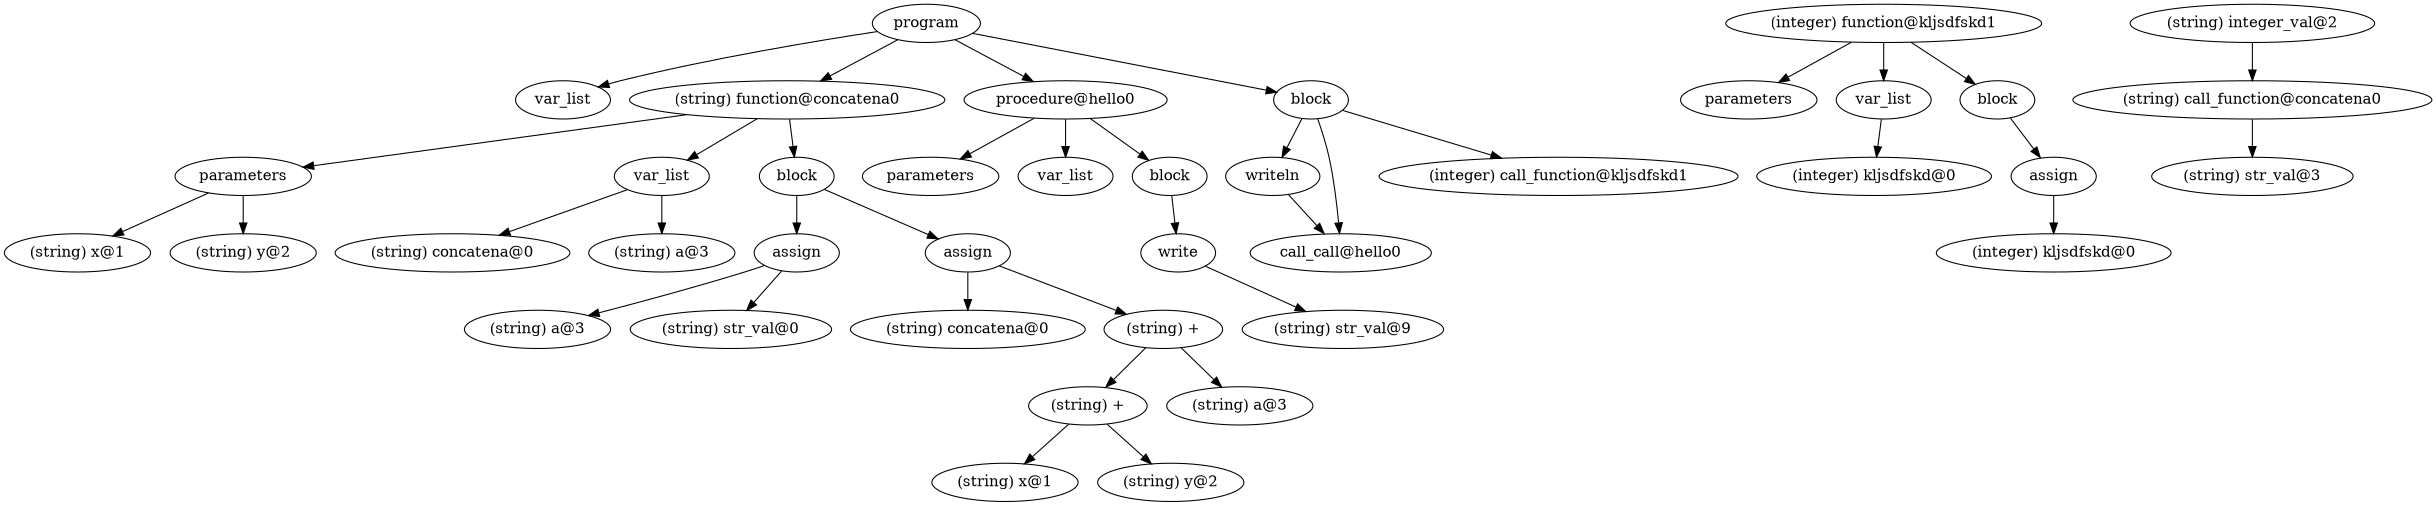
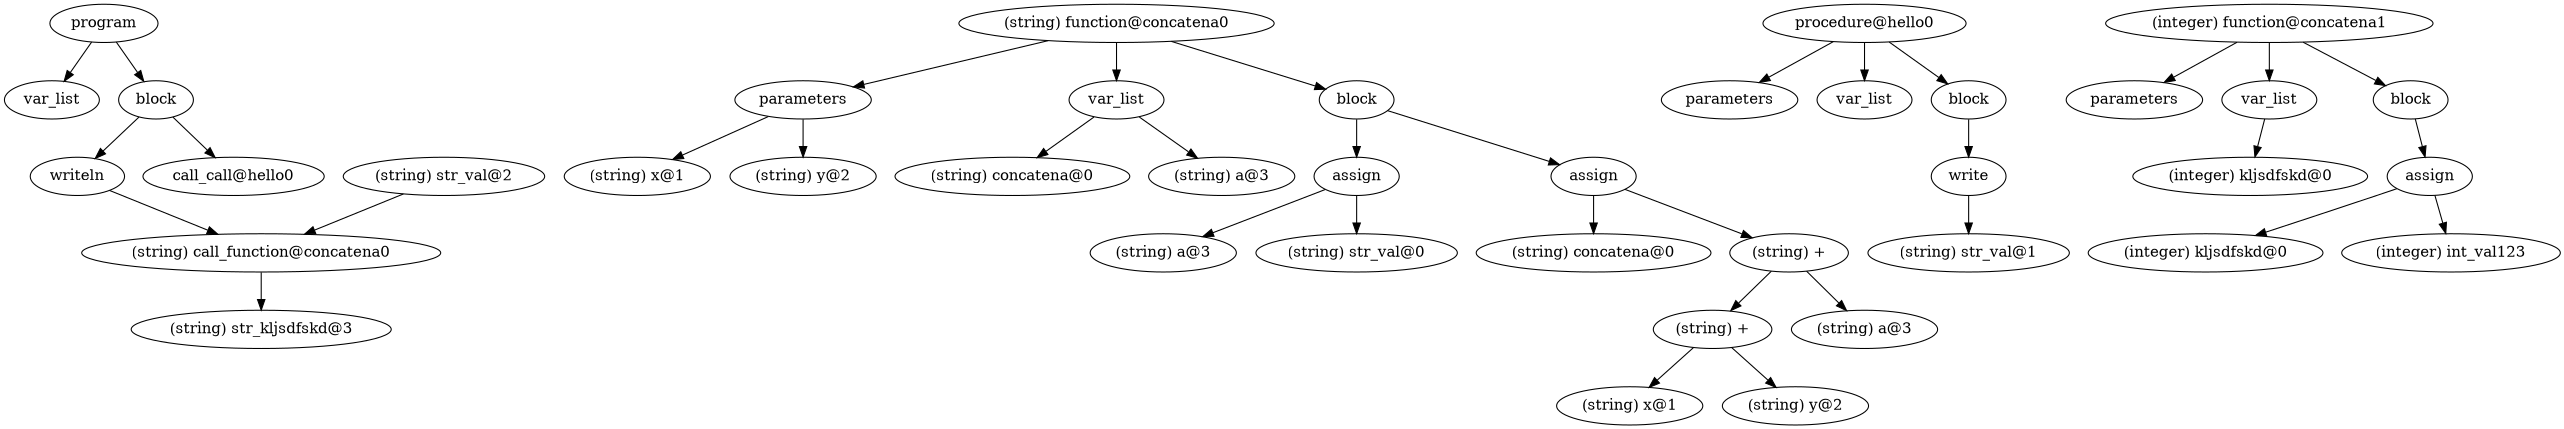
(1884, 23) -> (2269, 23)
(2252, 23) -> (444, 176)
(864, 58) -> none
(989, 58) -> none
(1559, 176) -> none
(2252, 176) -> (261, 329)
(1303, 210) -> (159, 210)
none -> (2451, 253)
(1343, 329) -> (1969, 253)
